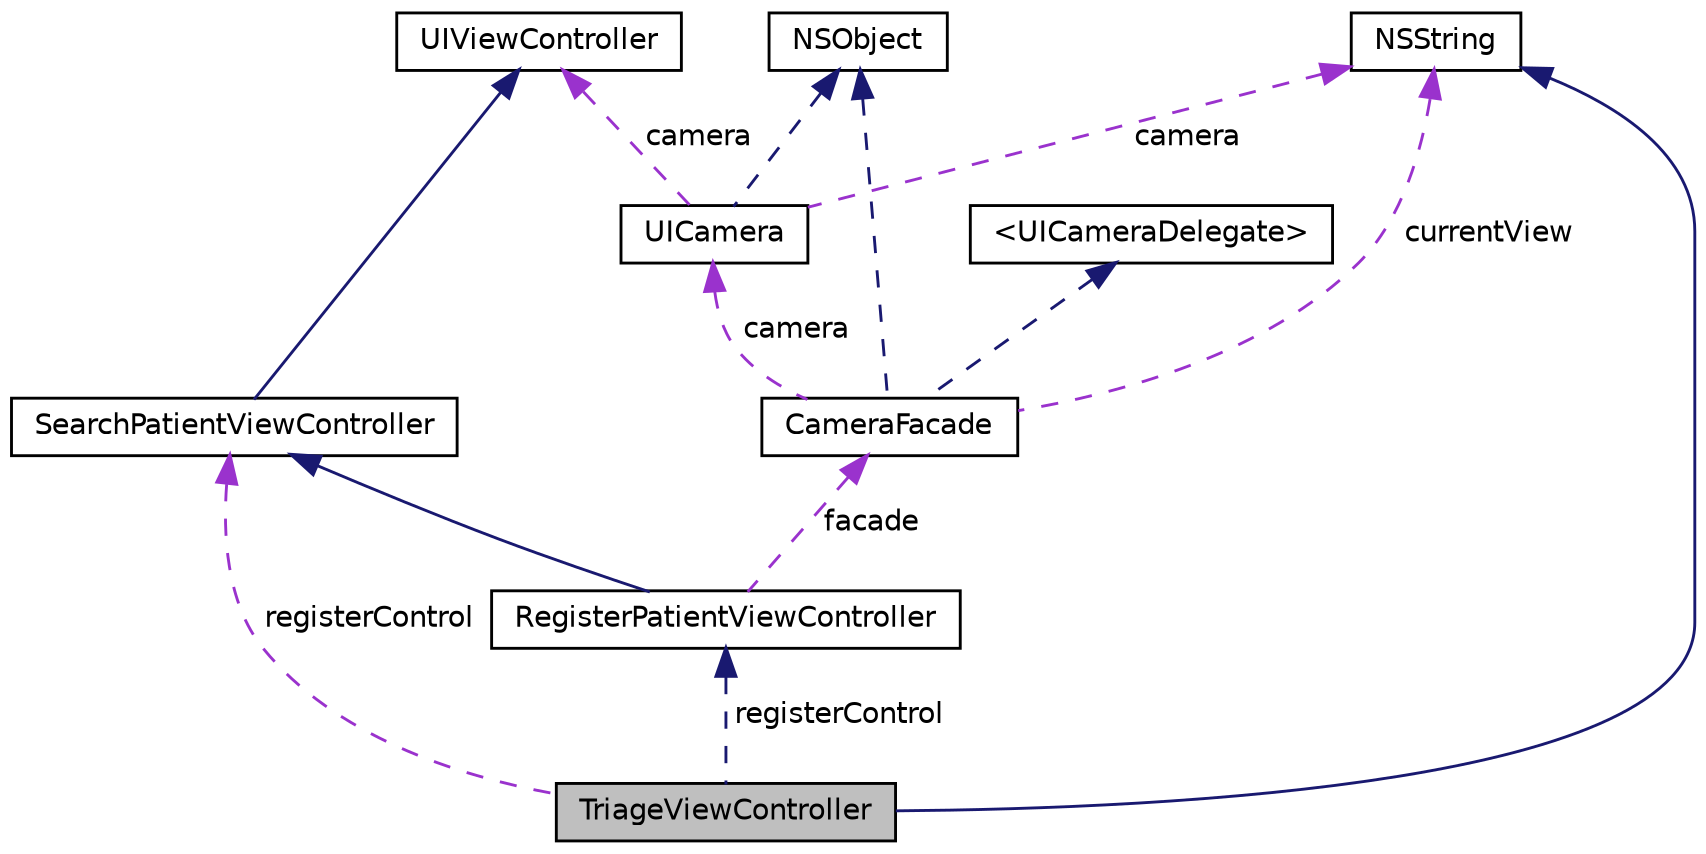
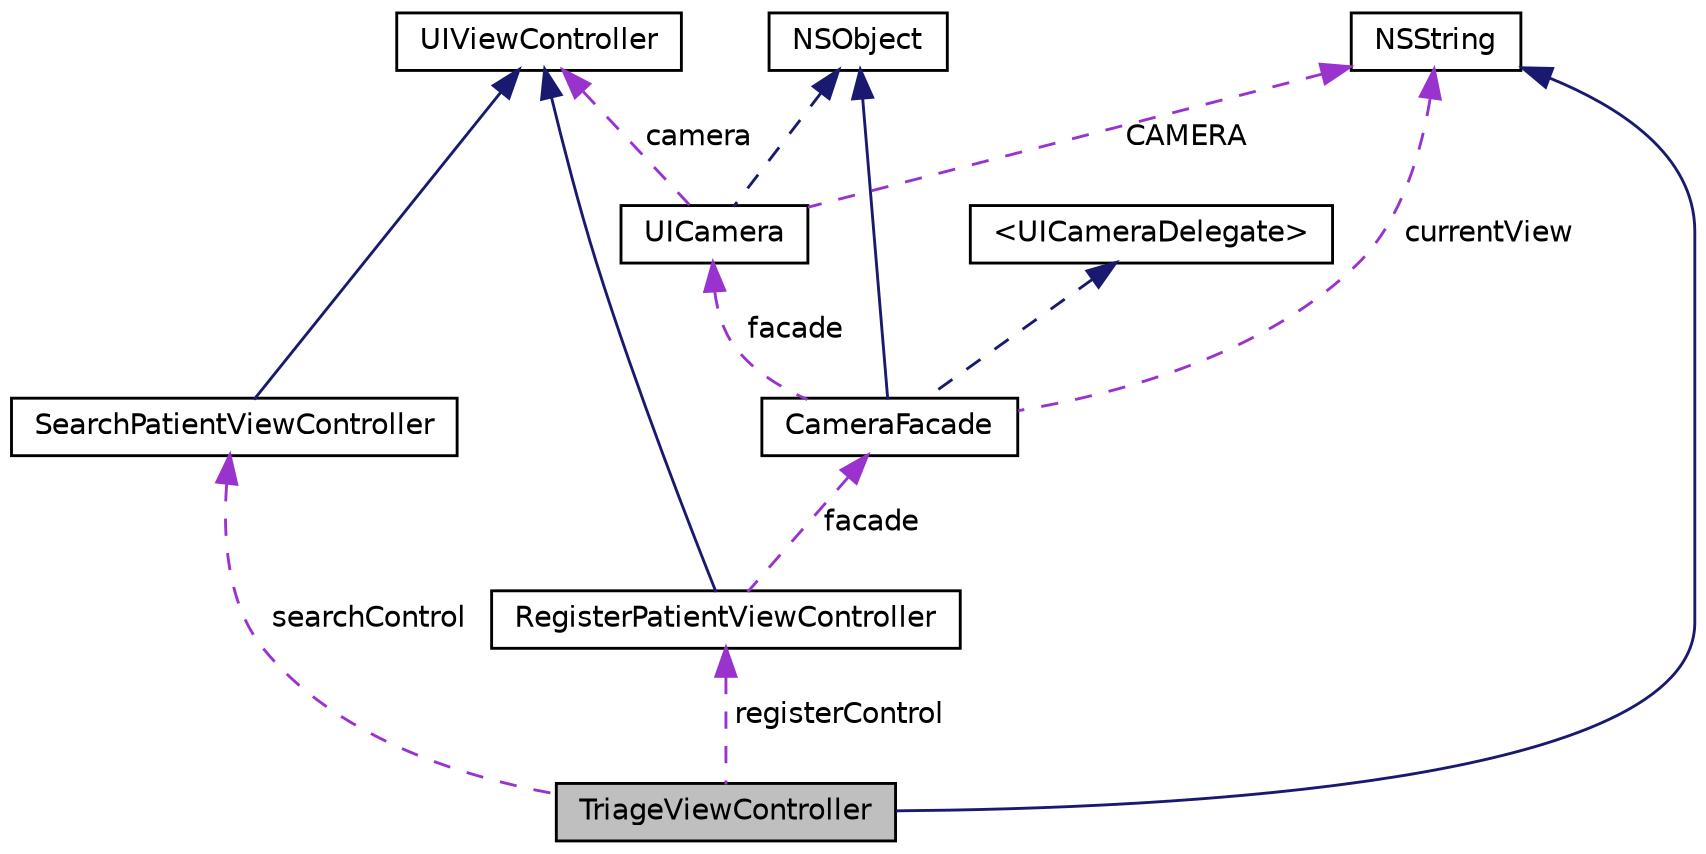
(1183, 138) -> (1183, 138)
(875, 249) -> (875, 249)
(792, 331) -> (792, 331)
(482, 533) -> (625, 348)
(365, 620) -> (365, 620)
(726, 731) -> (726, 731)
